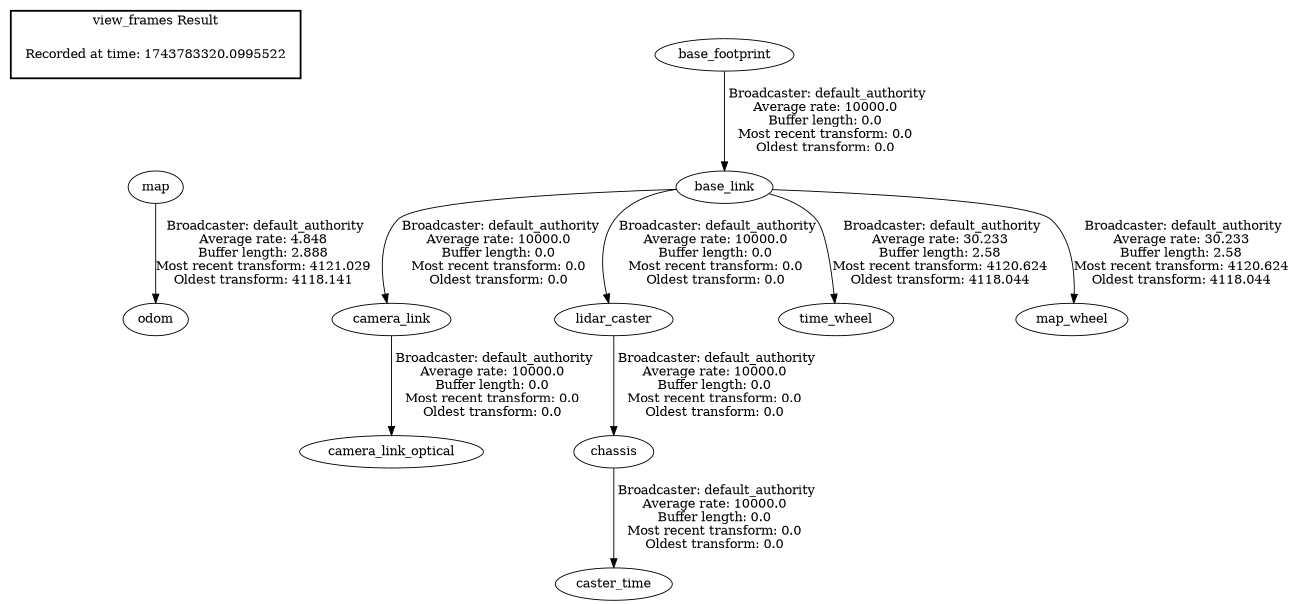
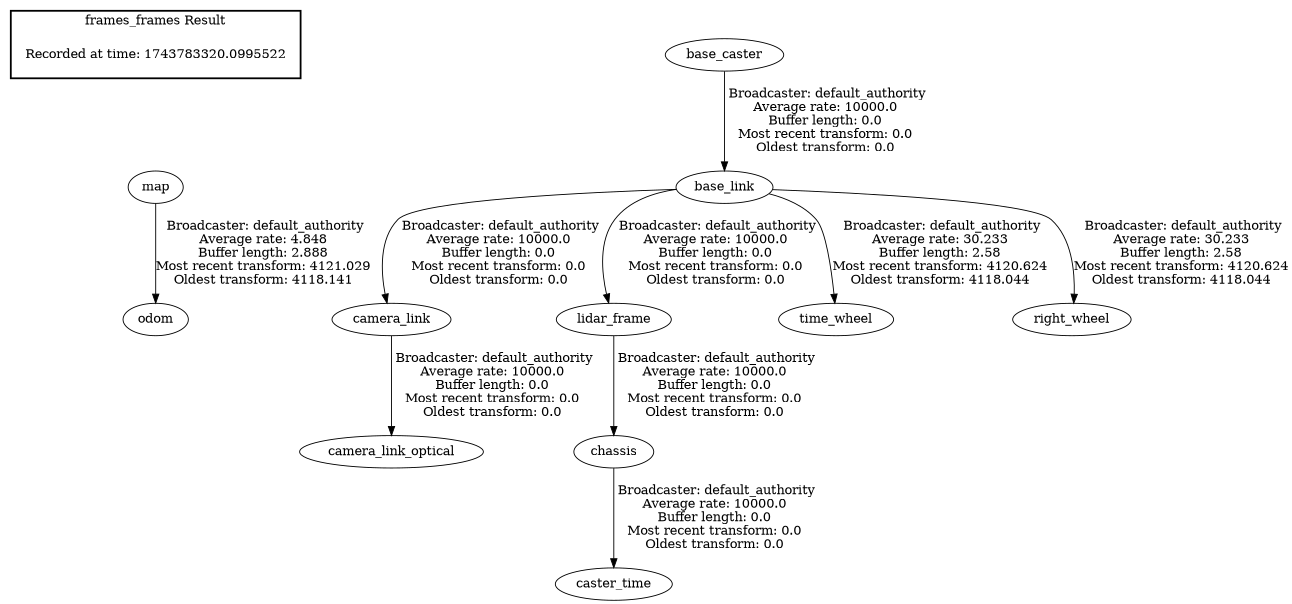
(156, 21) -> (156, 21)
(724, 55) -> (724, 55)
(614, 319) -> (614, 319)
(1072, 319) -> (1072, 319)
